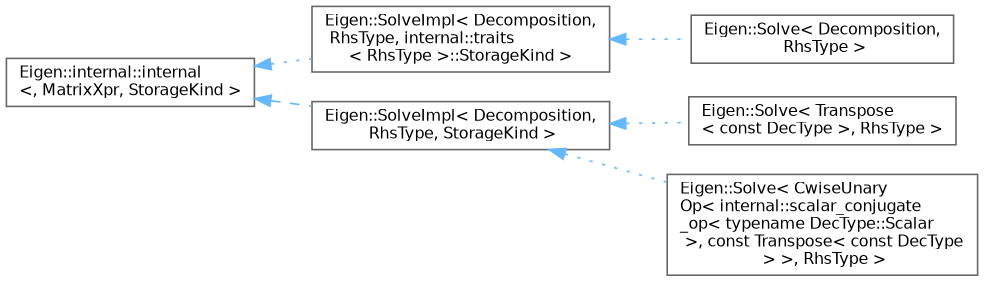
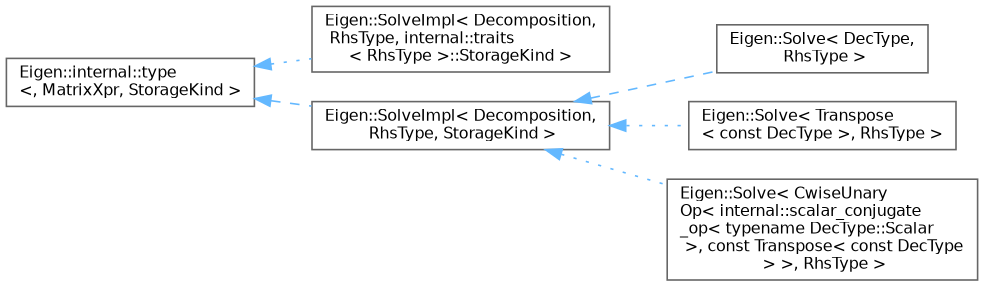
(822, 39) -> none
none -> (822, 49)
(130, 82) -> (130, 82)
